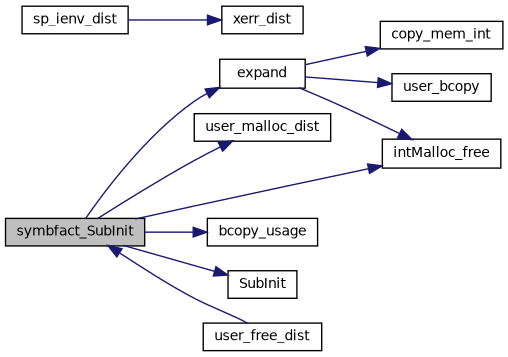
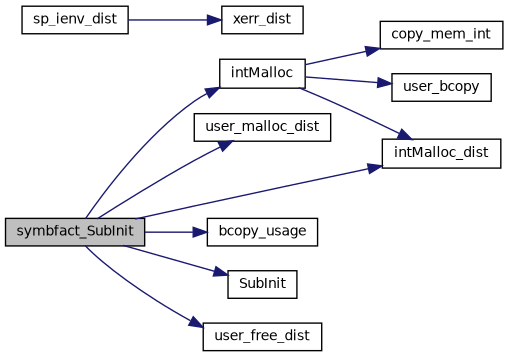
(262, 74) -> (262, 74)
(442, 154) -> (442, 154)
(182, 292) -> (135, 287)
